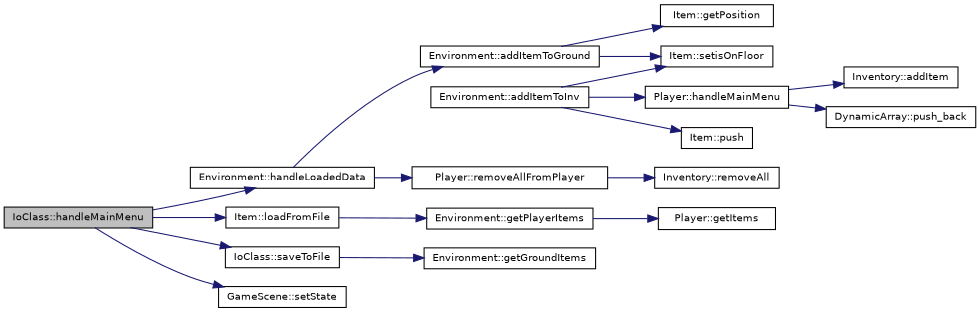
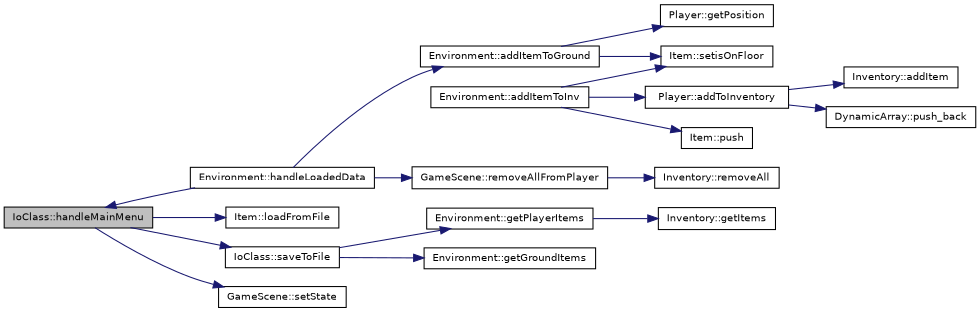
(717, 16) -> (717, 16)
(717, 97) -> (717, 97)
(510, 178) -> (510, 178)
(199, 201) -> (155, 196)
(377, 218) -> (390, 239)
(717, 219) -> (717, 219)
